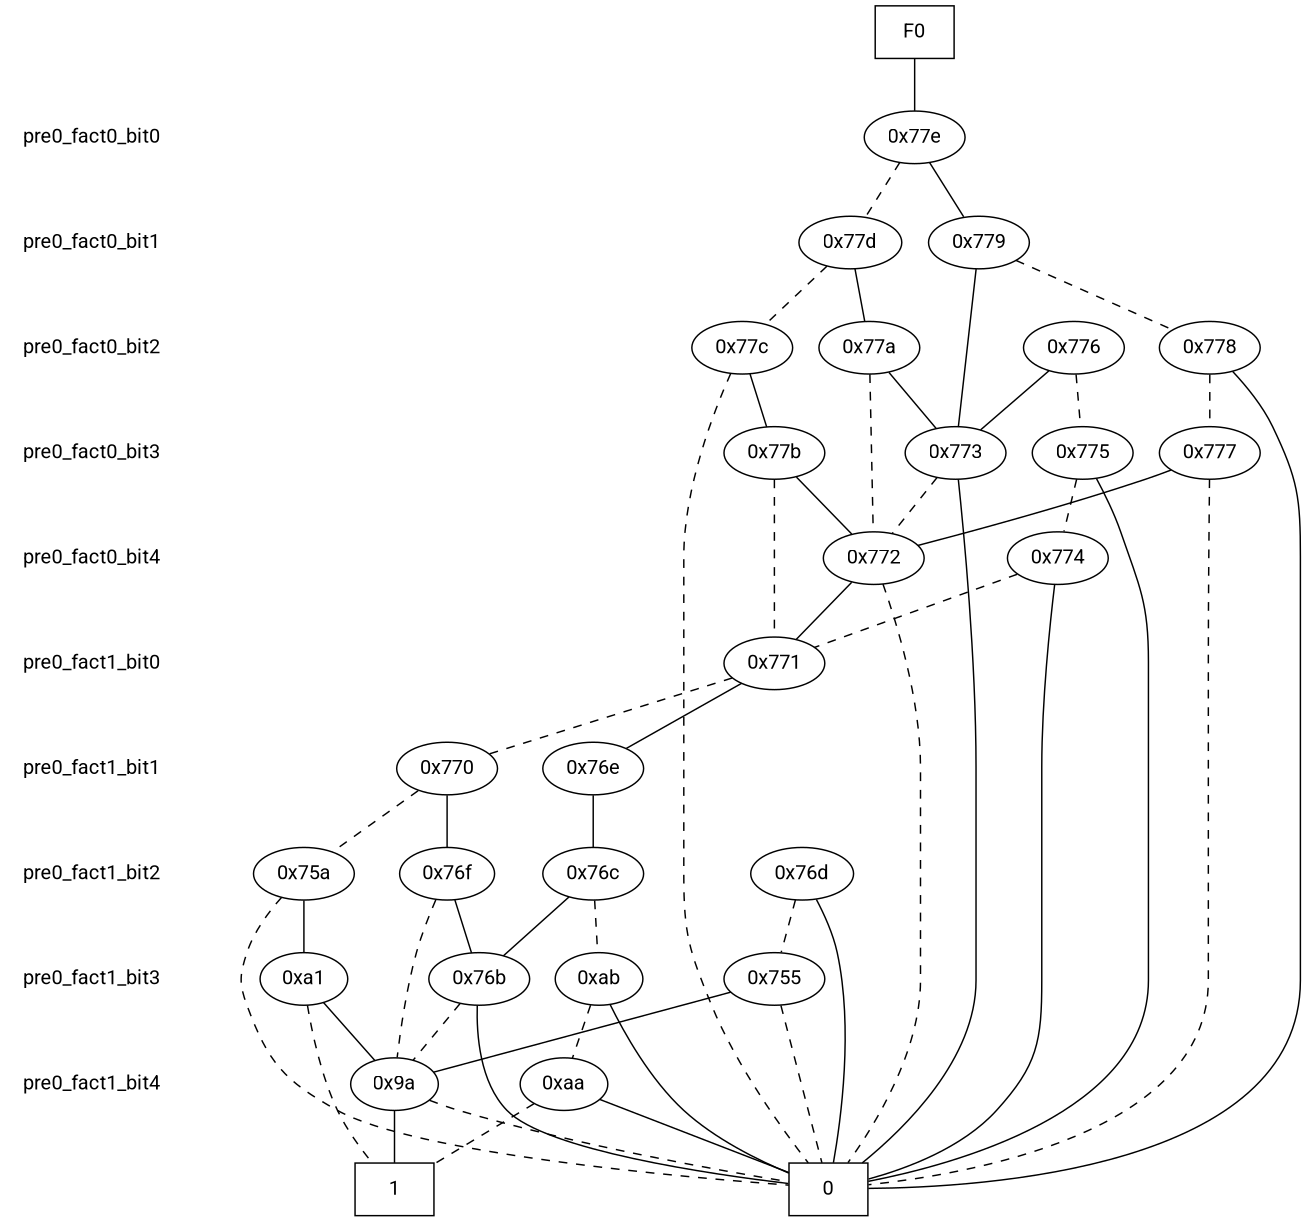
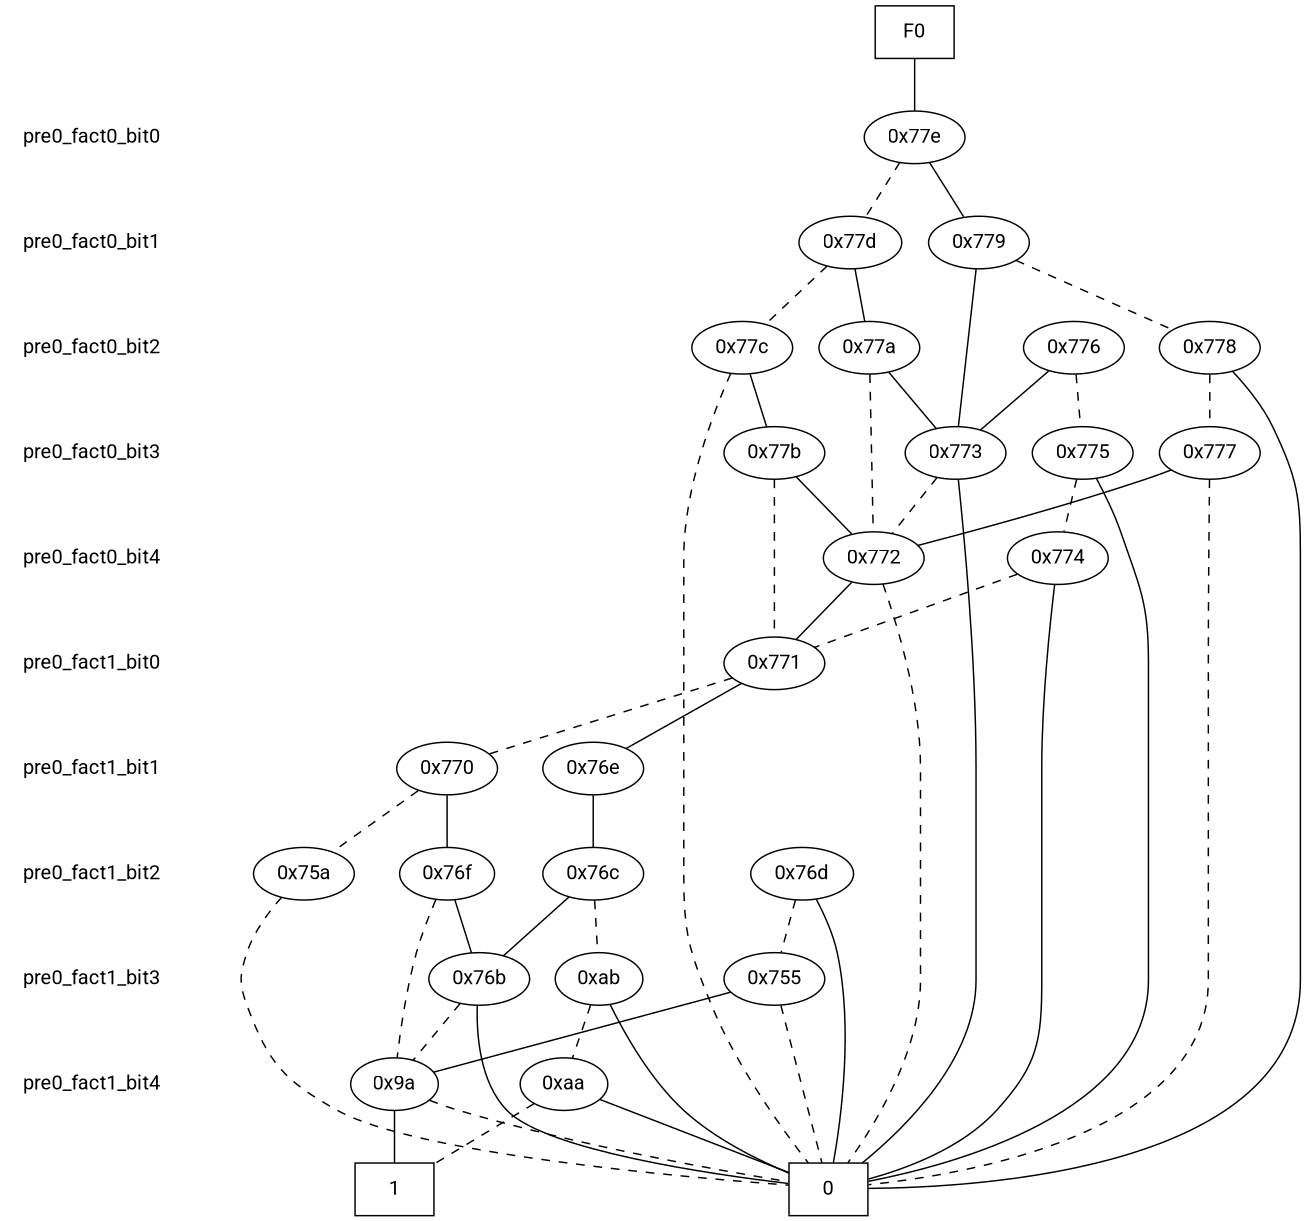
(304, 979) -> none
